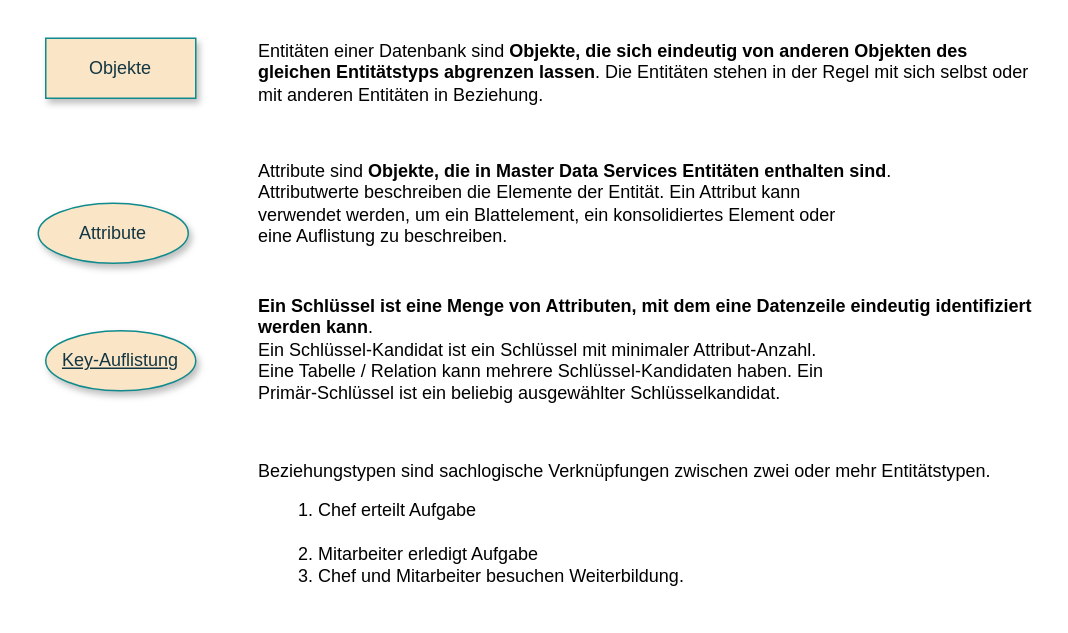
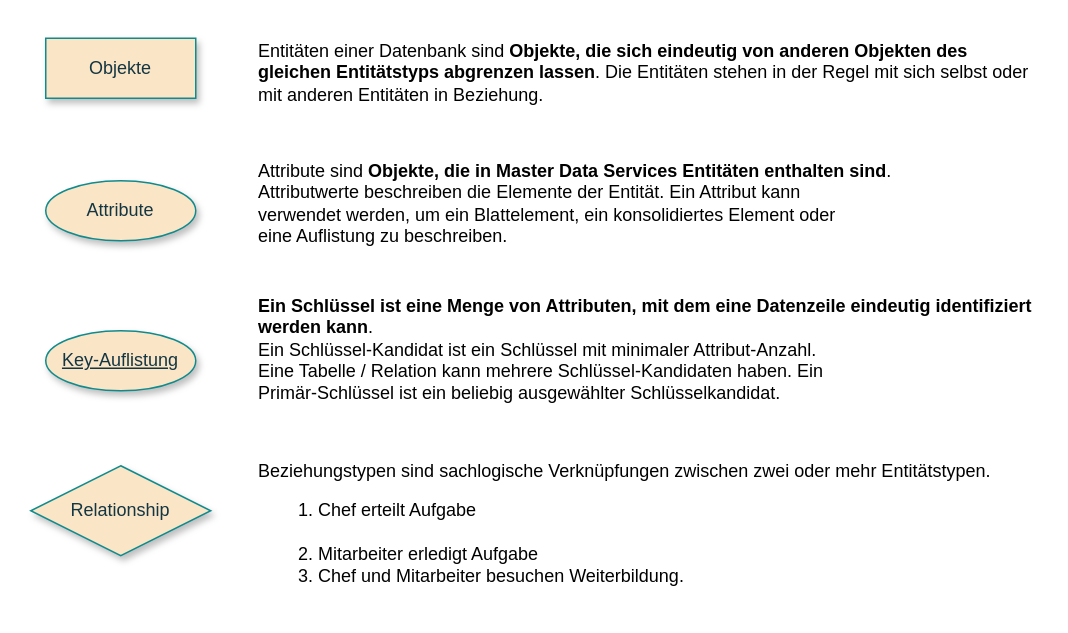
(113, 233) -> (121, 211)
none -> (121, 511)
